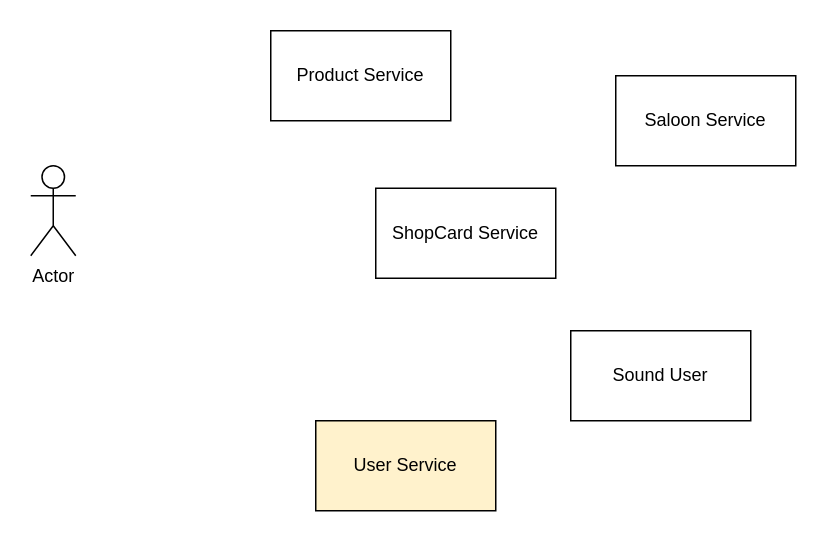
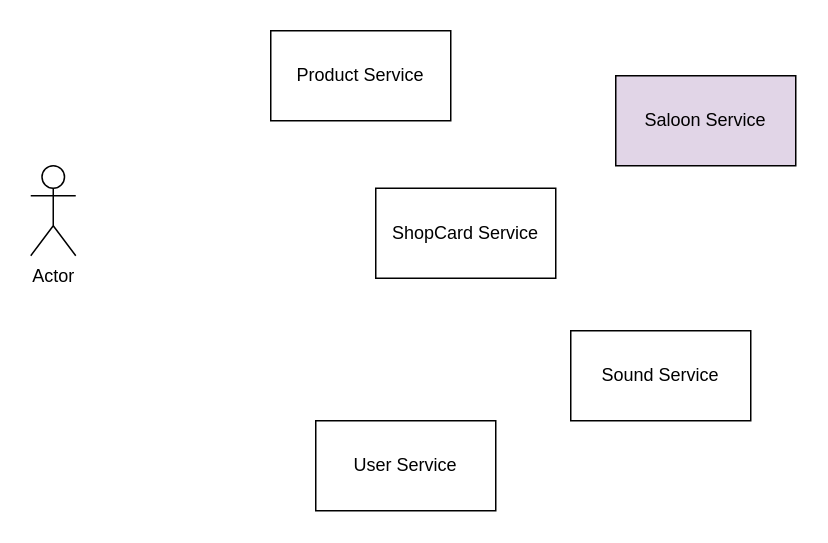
(706, 121) -> (706, 121)
(661, 376) -> (661, 376)
(406, 466) -> (406, 466)
